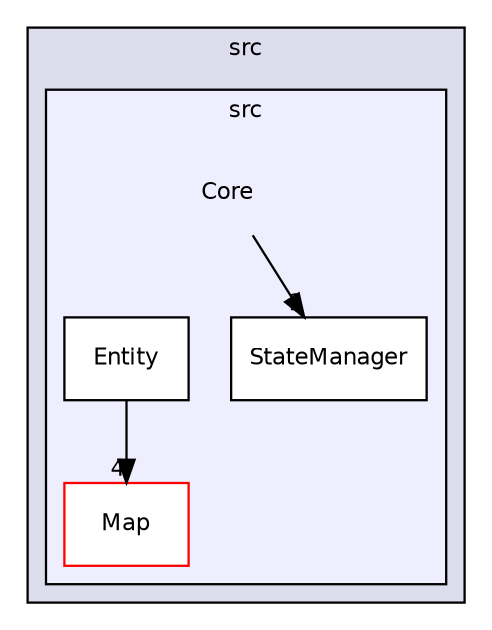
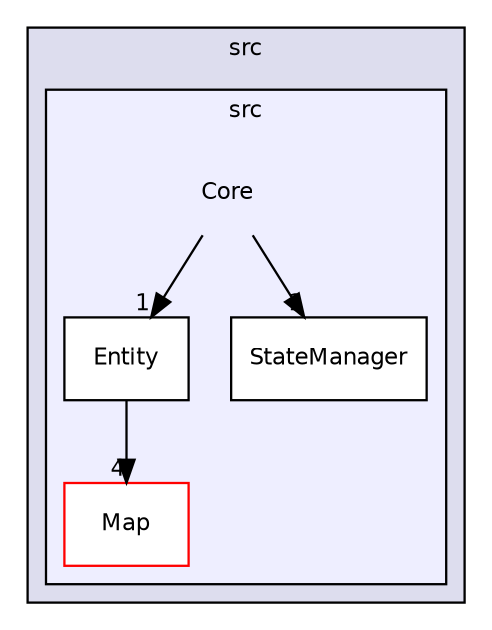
none -> (183, 266)
